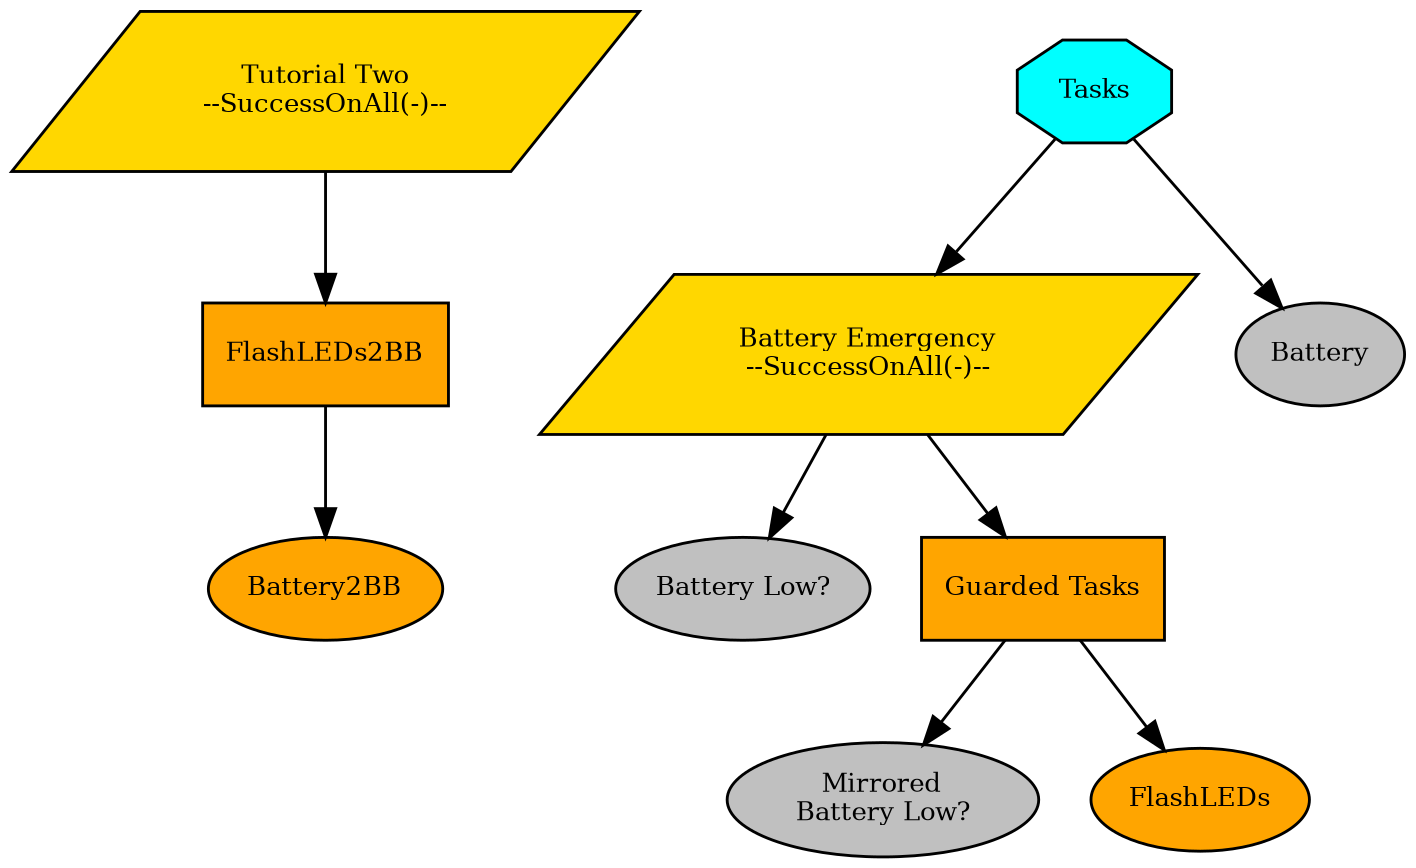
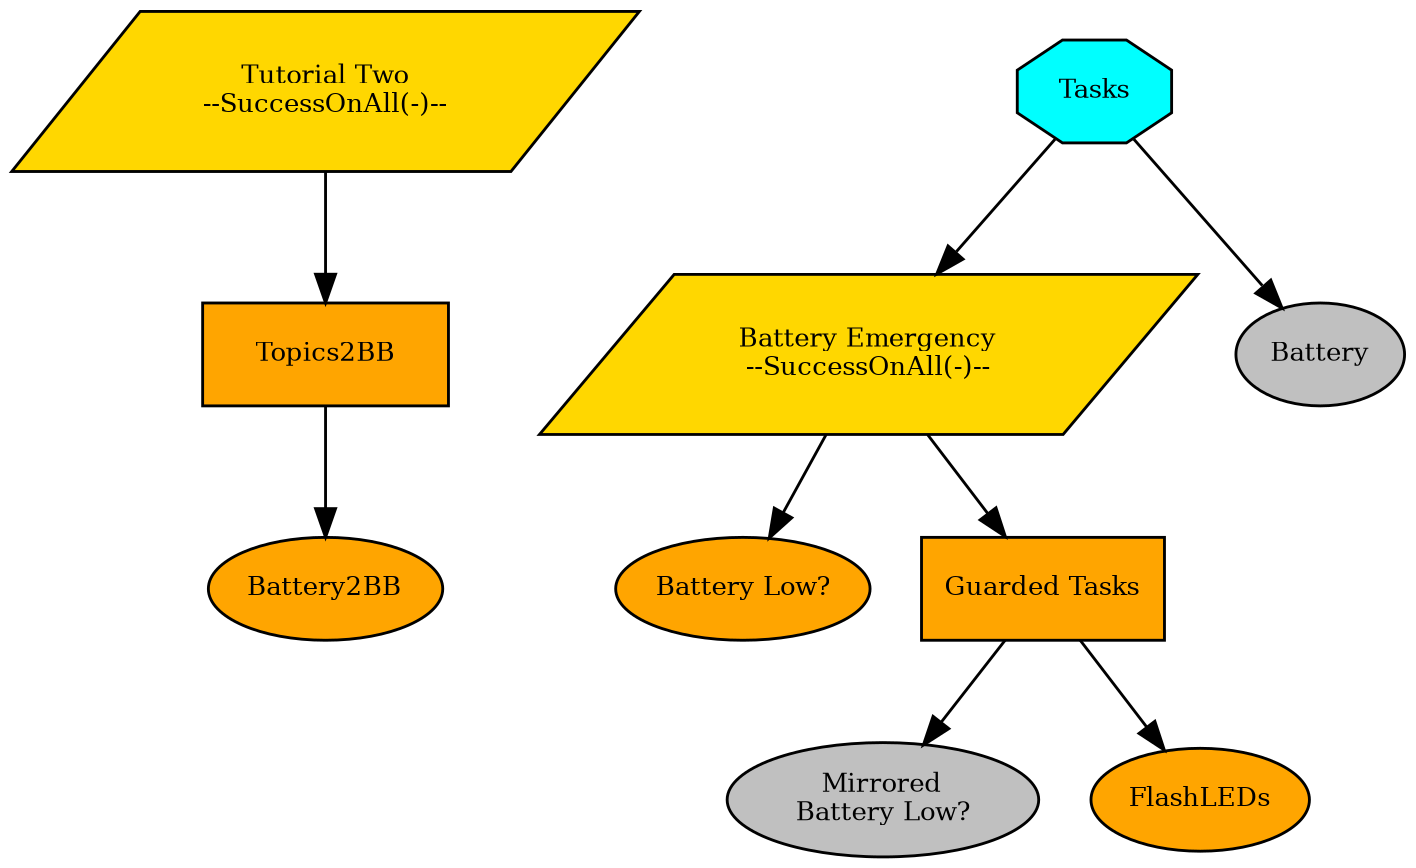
(326, 354) -> (326, 354)
(743, 589) -> (743, 589)
